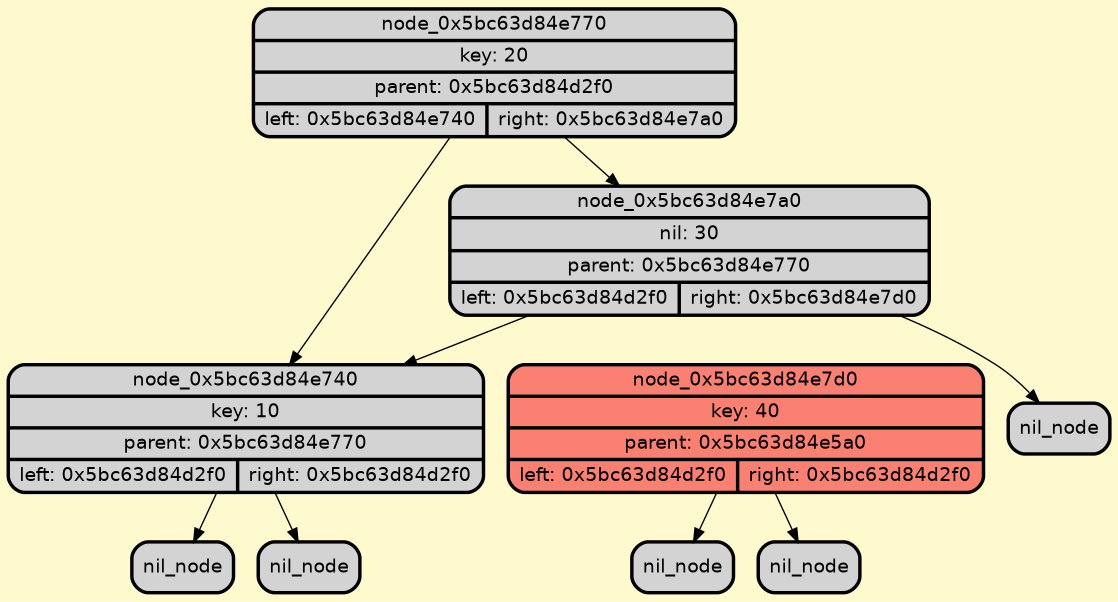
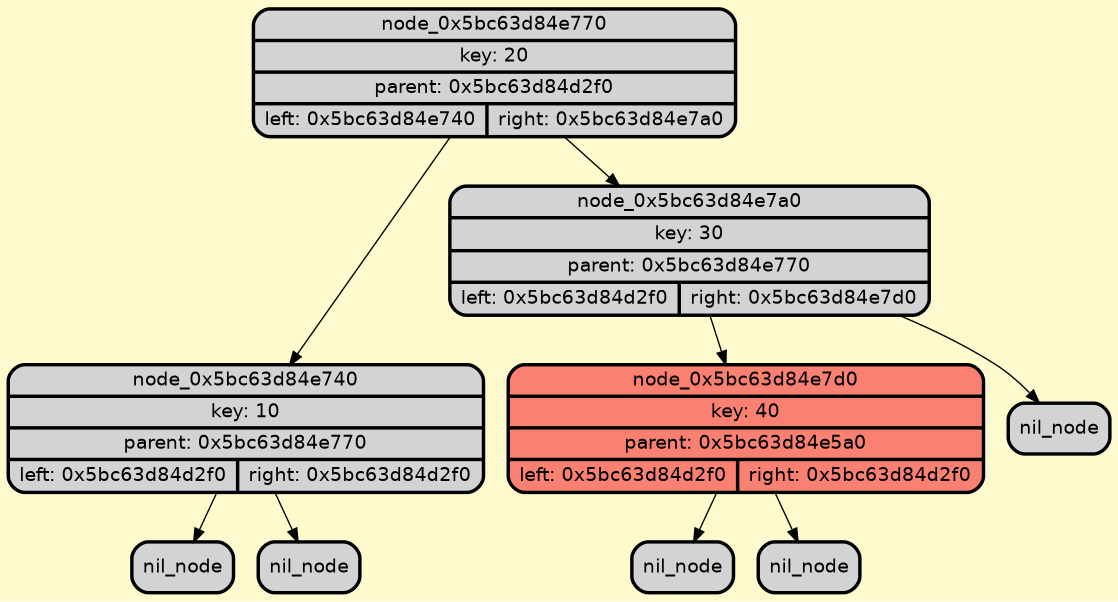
(690, 234) -> (690, 234)
(473, 337) -> (716, 333)
